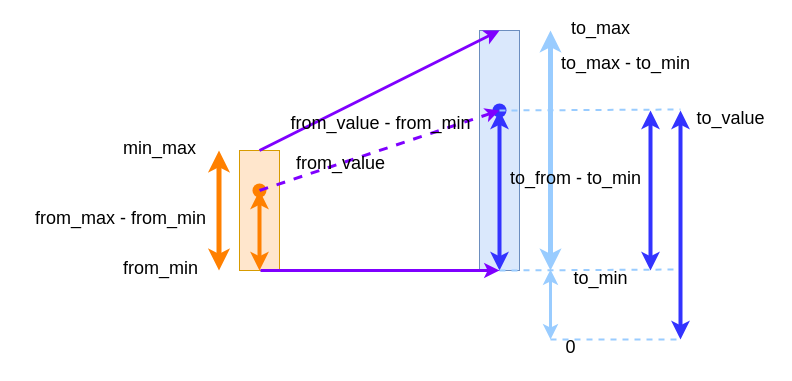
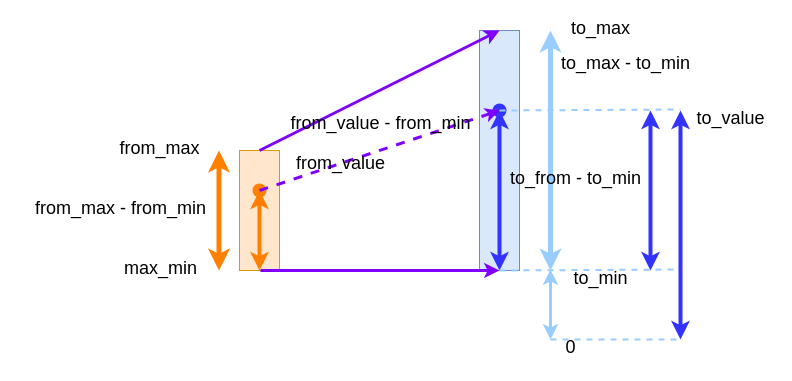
(160, 149) -> (160, 149)
(121, 221) -> (121, 211)
(161, 269) -> (161, 269)
